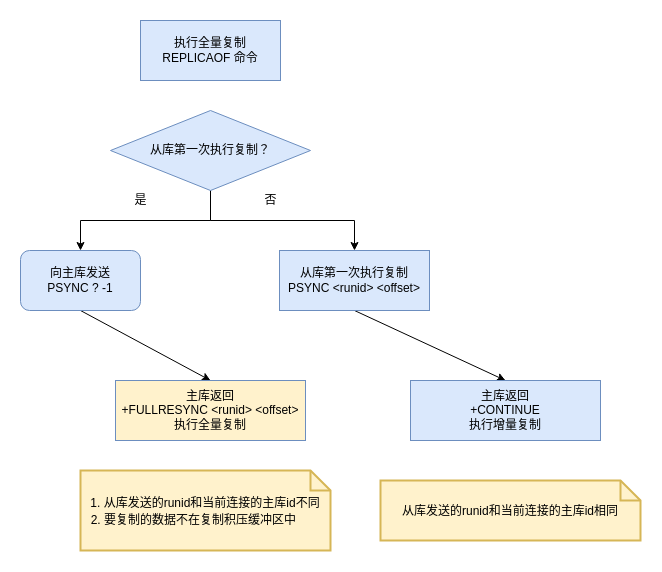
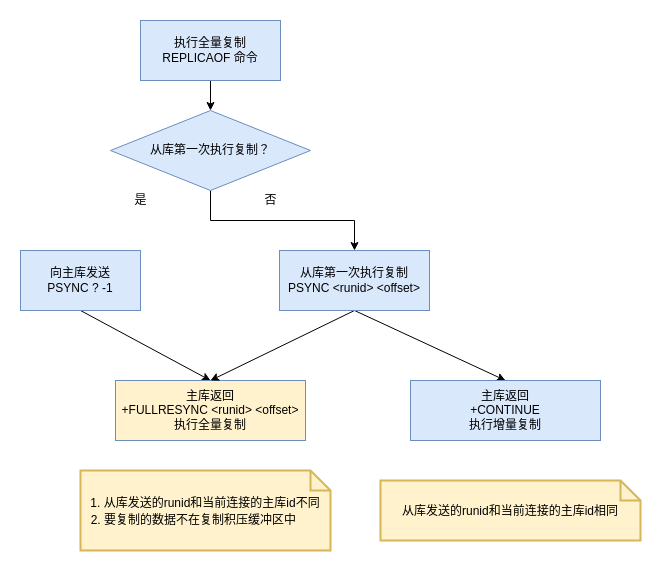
none -> (211, 100)
(134, 221) -> none
(81, 281) -> (81, 281)
none -> (285, 344)
